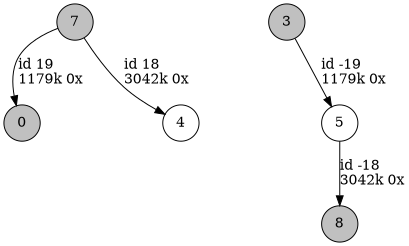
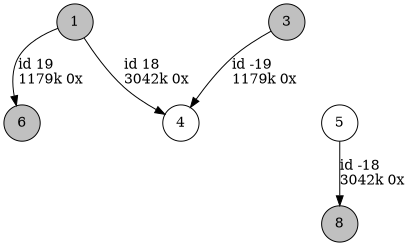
(75, 22) -> (75, 22)
(311, 68) -> (229, 60)
(22, 123) -> (22, 123)
